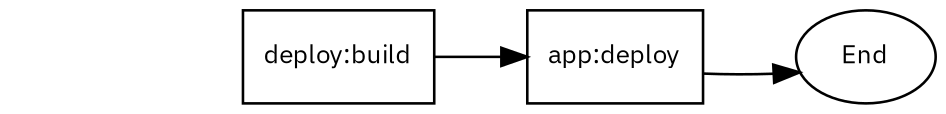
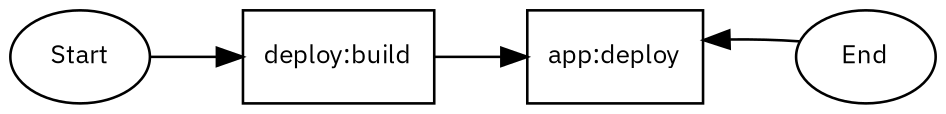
none -> (80, 57)
(739, 74) -> (765, 40)
